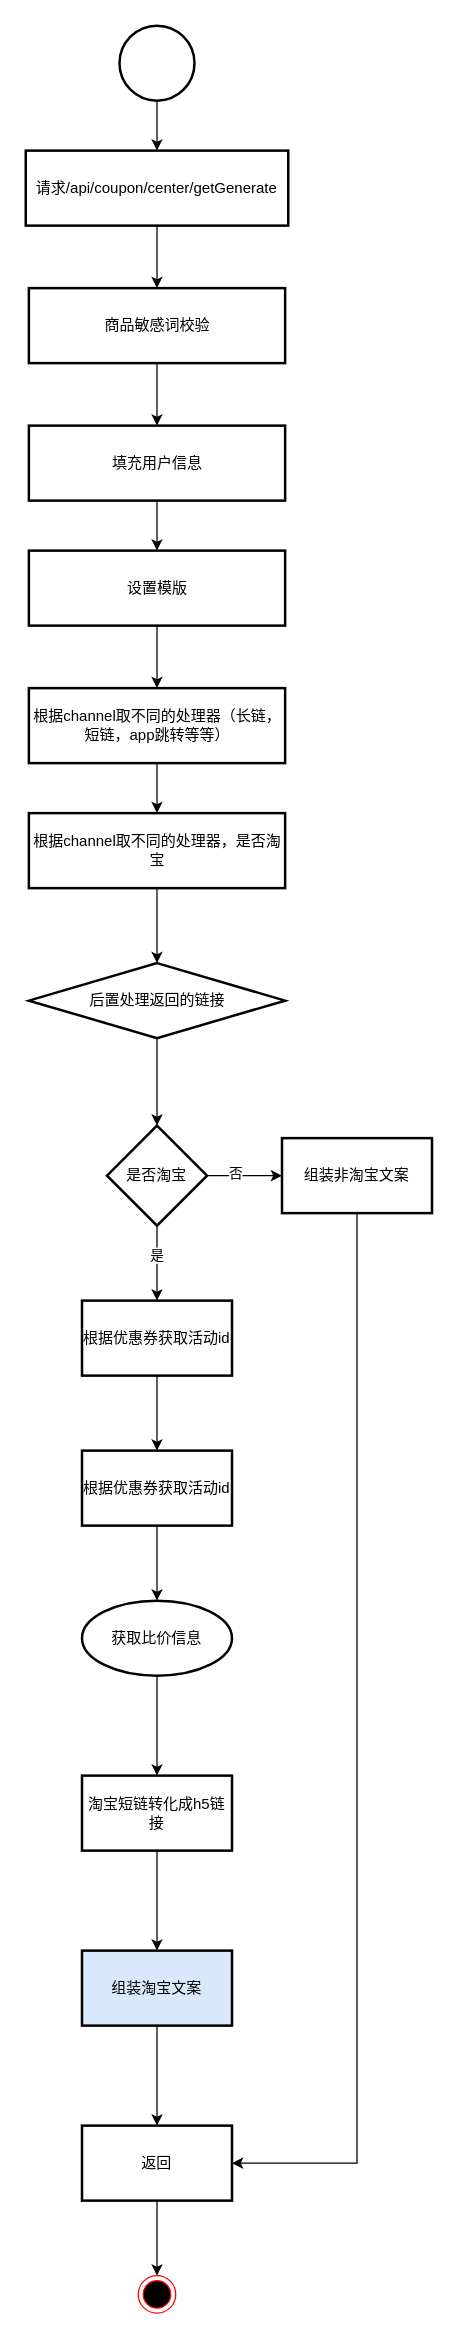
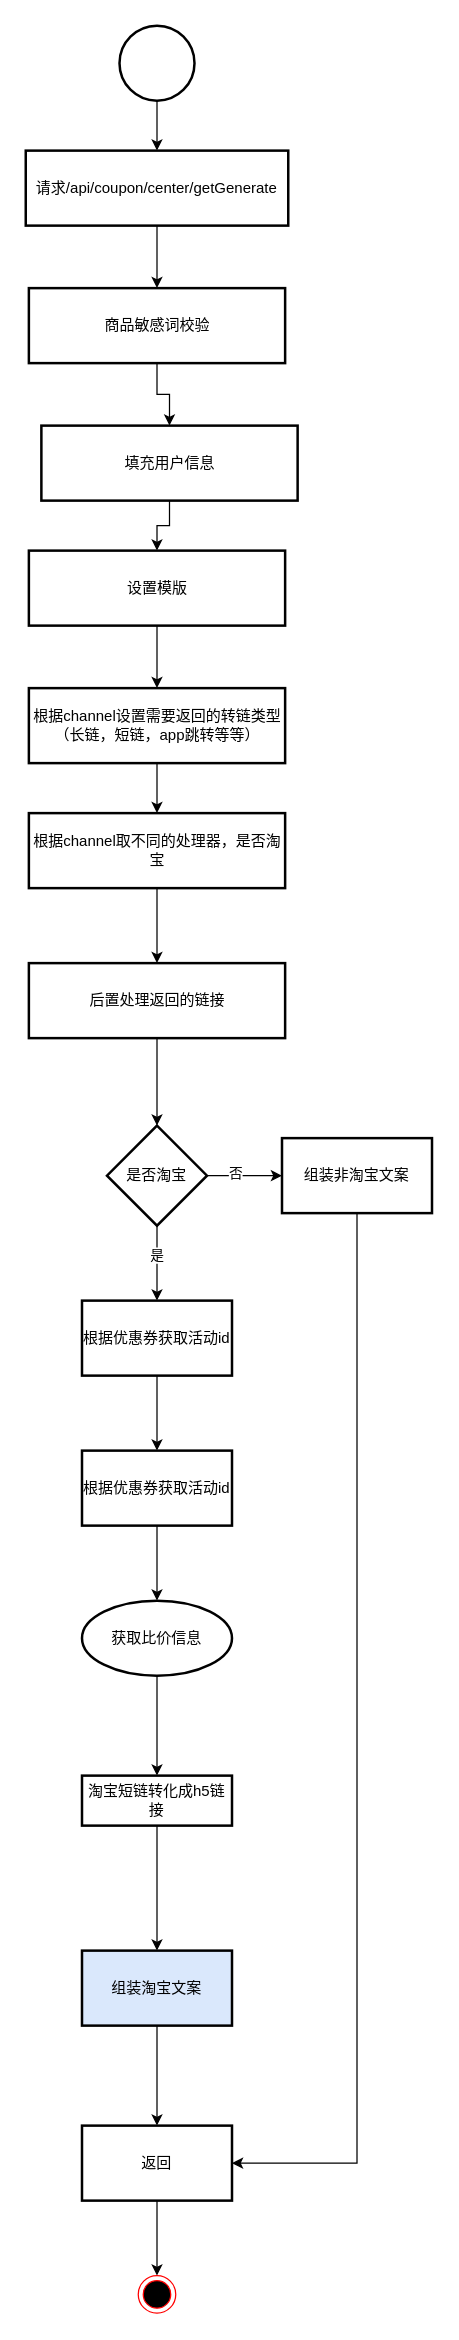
(157, 463) -> (169, 463)
(158, 726) -> (158, 726)
(157, 1001) -> (157, 1001)
(157, 1813) -> (157, 1801)
